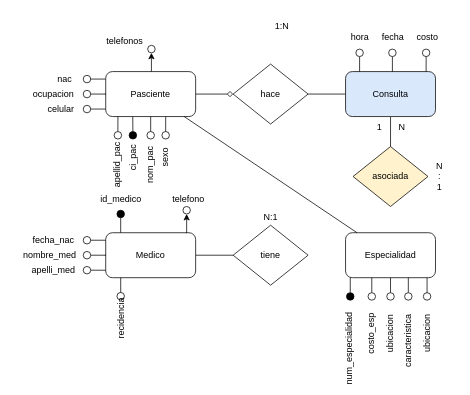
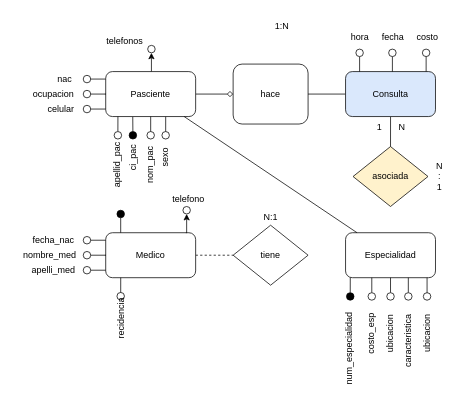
(270, 94) -> (270, 94)
(120, 199) -> none
(215, 255) -> (215, 255)
